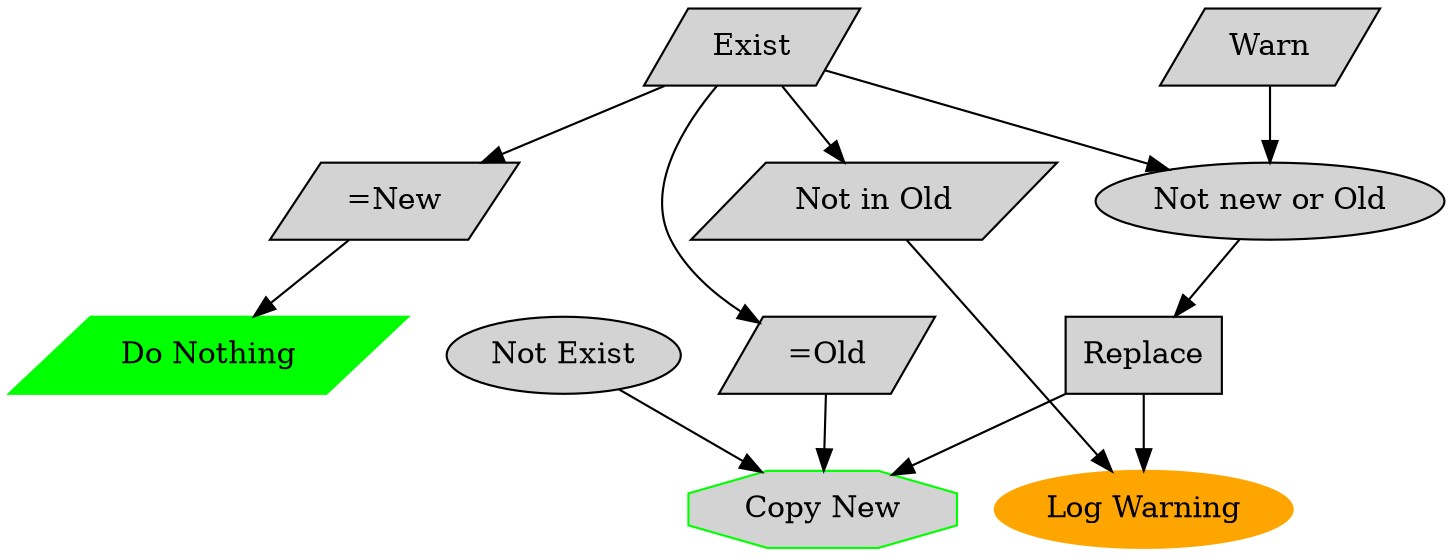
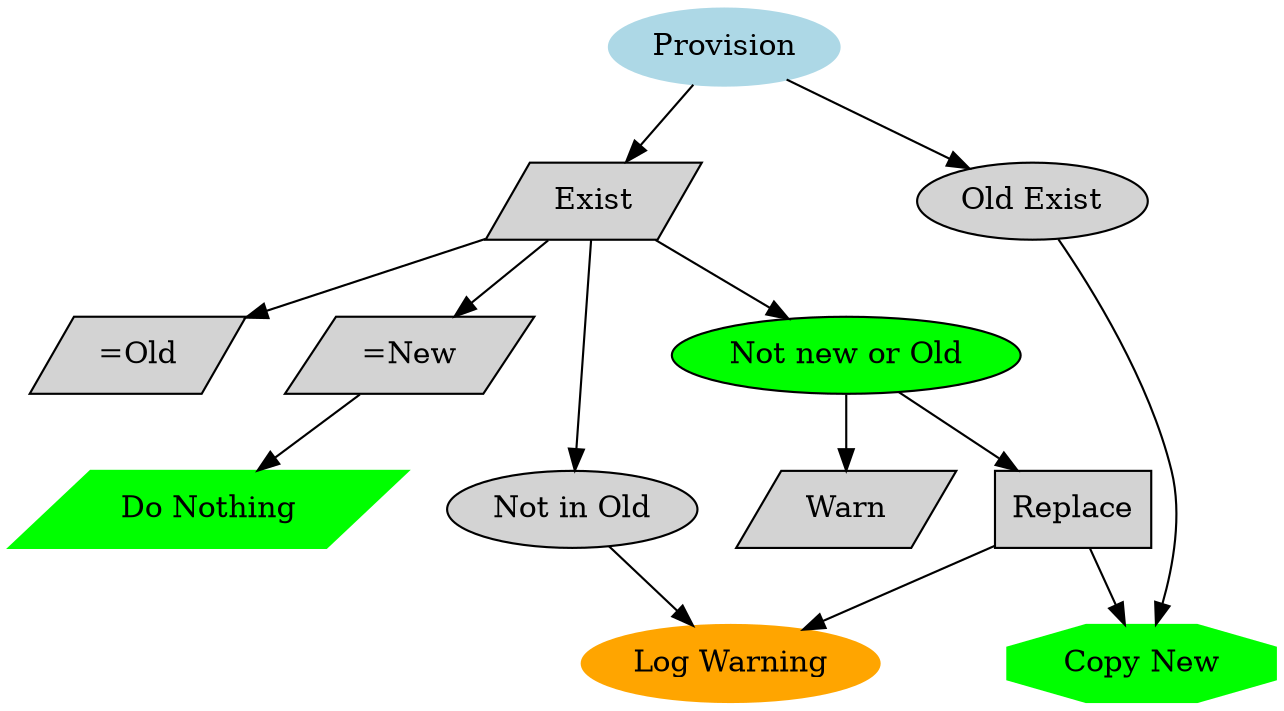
none -> (724, 47)
(1270, 114) -> (846, 422)
(874, 201) -> (572, 509)
(1270, 201) -> (846, 355)
(564, 355) -> (1032, 201)
(825, 422) -> none
(823, 509) -> (1142, 663)
